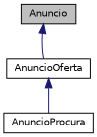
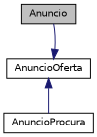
(42, 46) -> (55, 37)
